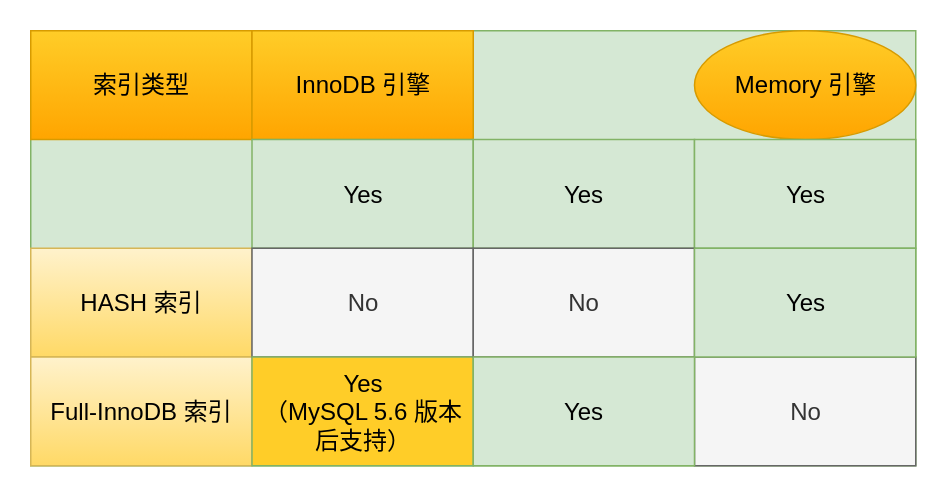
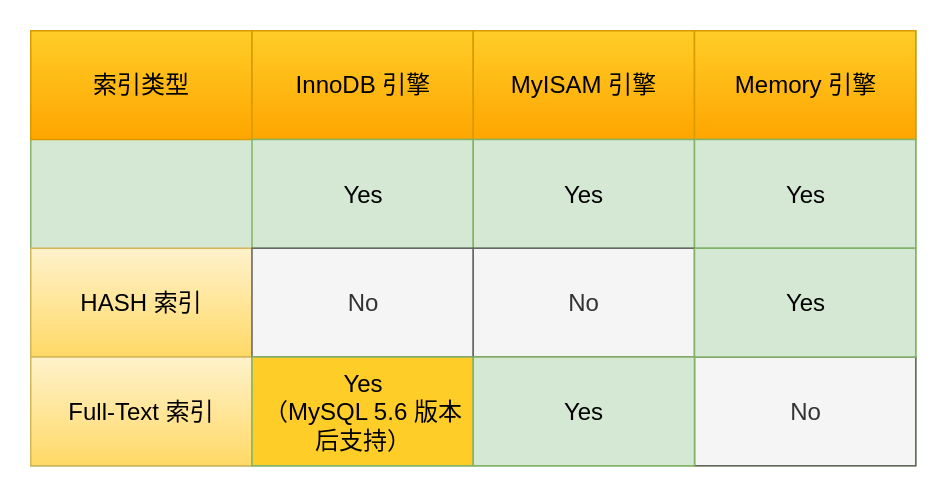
none -> (584, 85)
(805, 85) -> (805, 85)
(142, 412) -> (142, 412)
